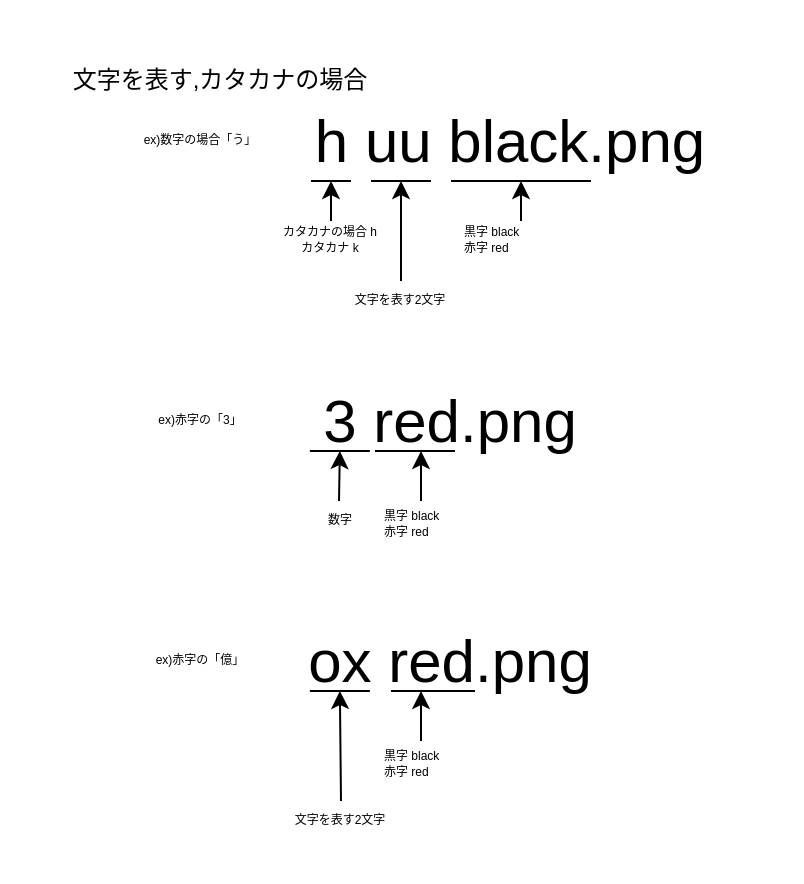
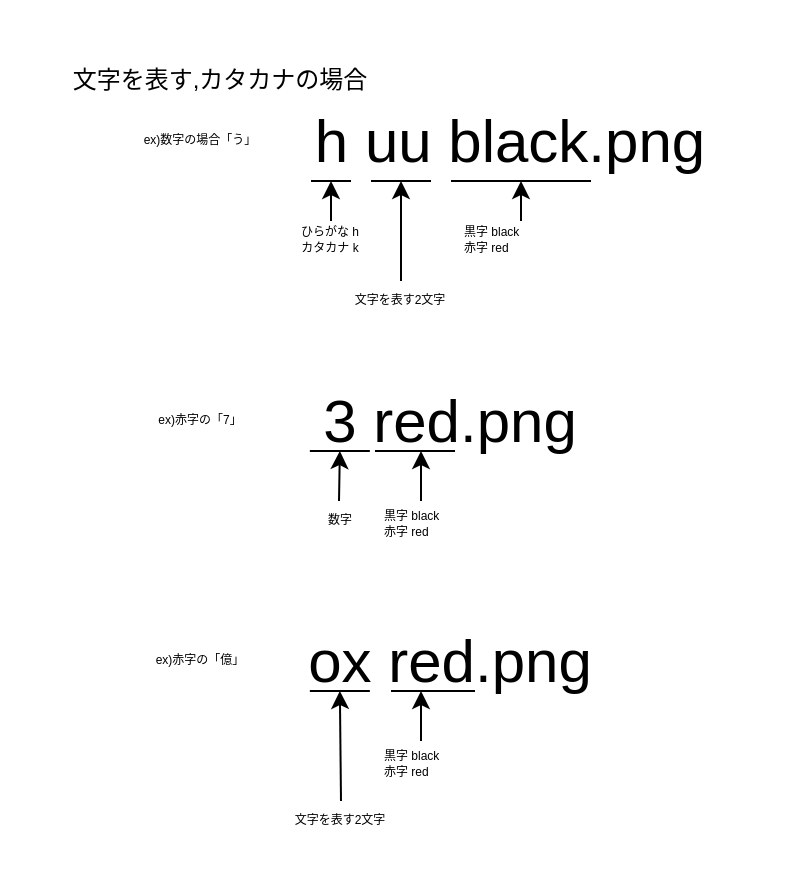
(331, 241) -> (331, 241)
(201, 421) -> (201, 421)
